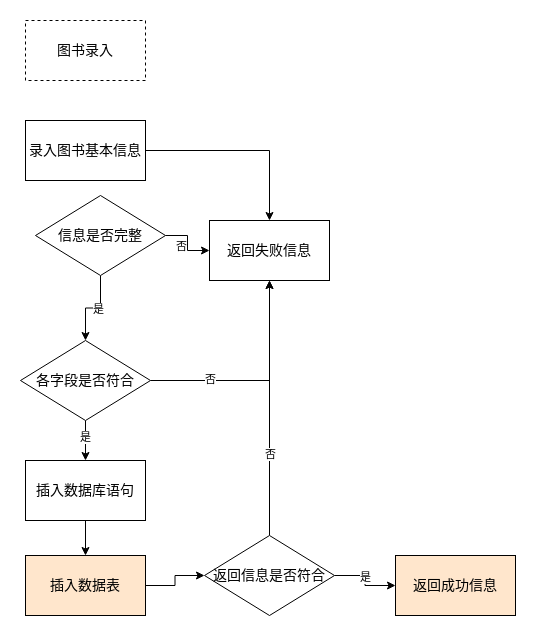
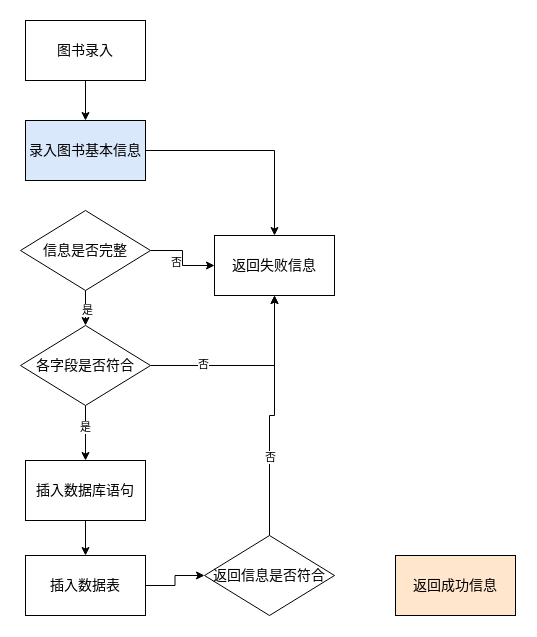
(86, 51) -> (86, 51)
none -> (86, 97)
(86, 151) -> (86, 151)
(101, 236) -> (86, 251)
(270, 251) -> (275, 266)
(86, 381) -> (86, 366)
(365, 578) -> none
(86, 586) -> (86, 586)
